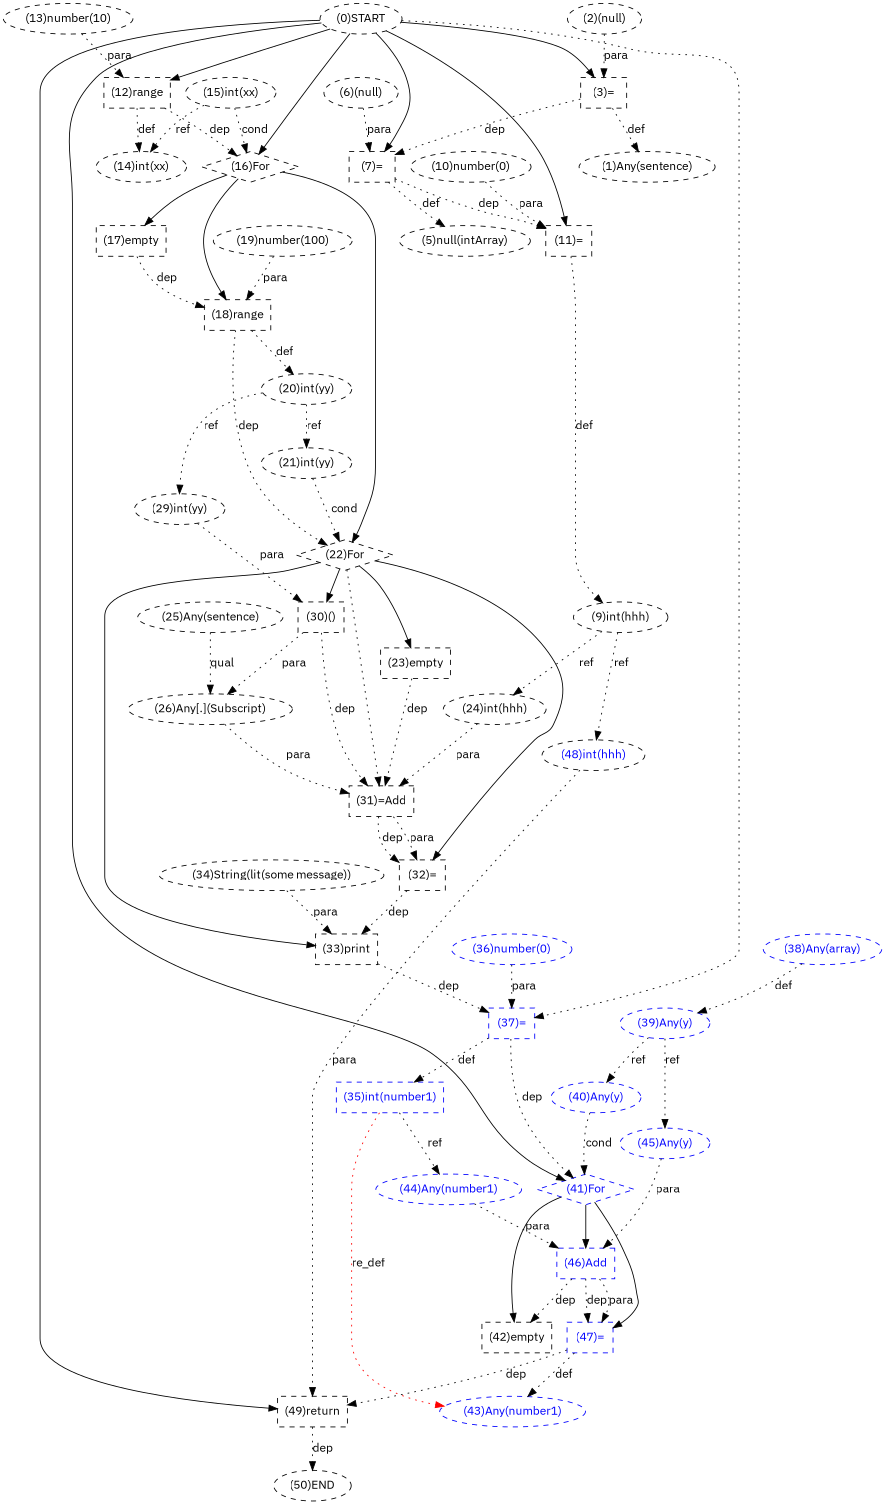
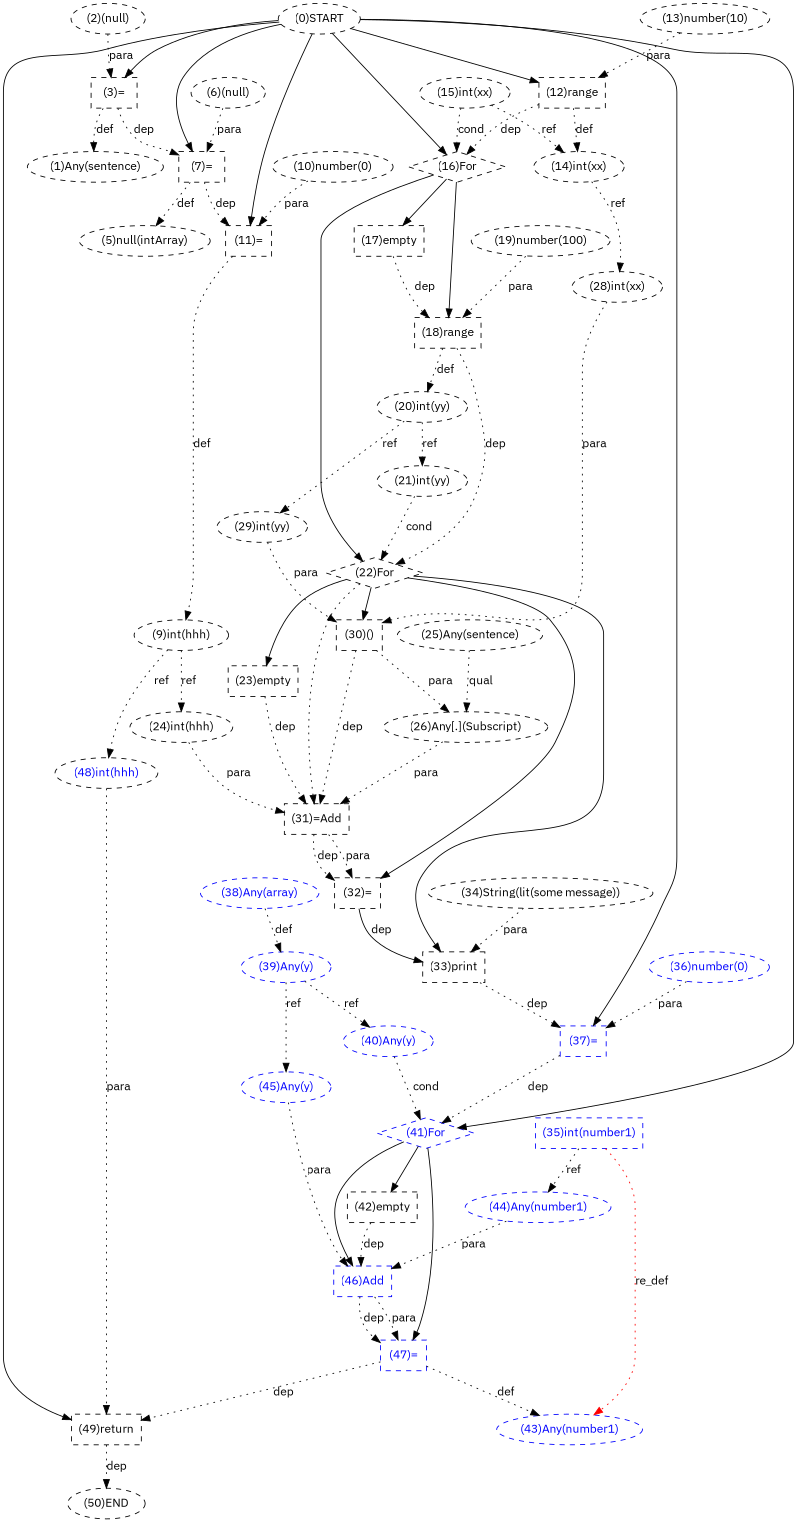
none -> (617, 287)
(739, 445) -> (677, 396)
(388, 909) -> (378, 943)
(455, 1058) -> none
(554, 1297) -> (363, 1239)
